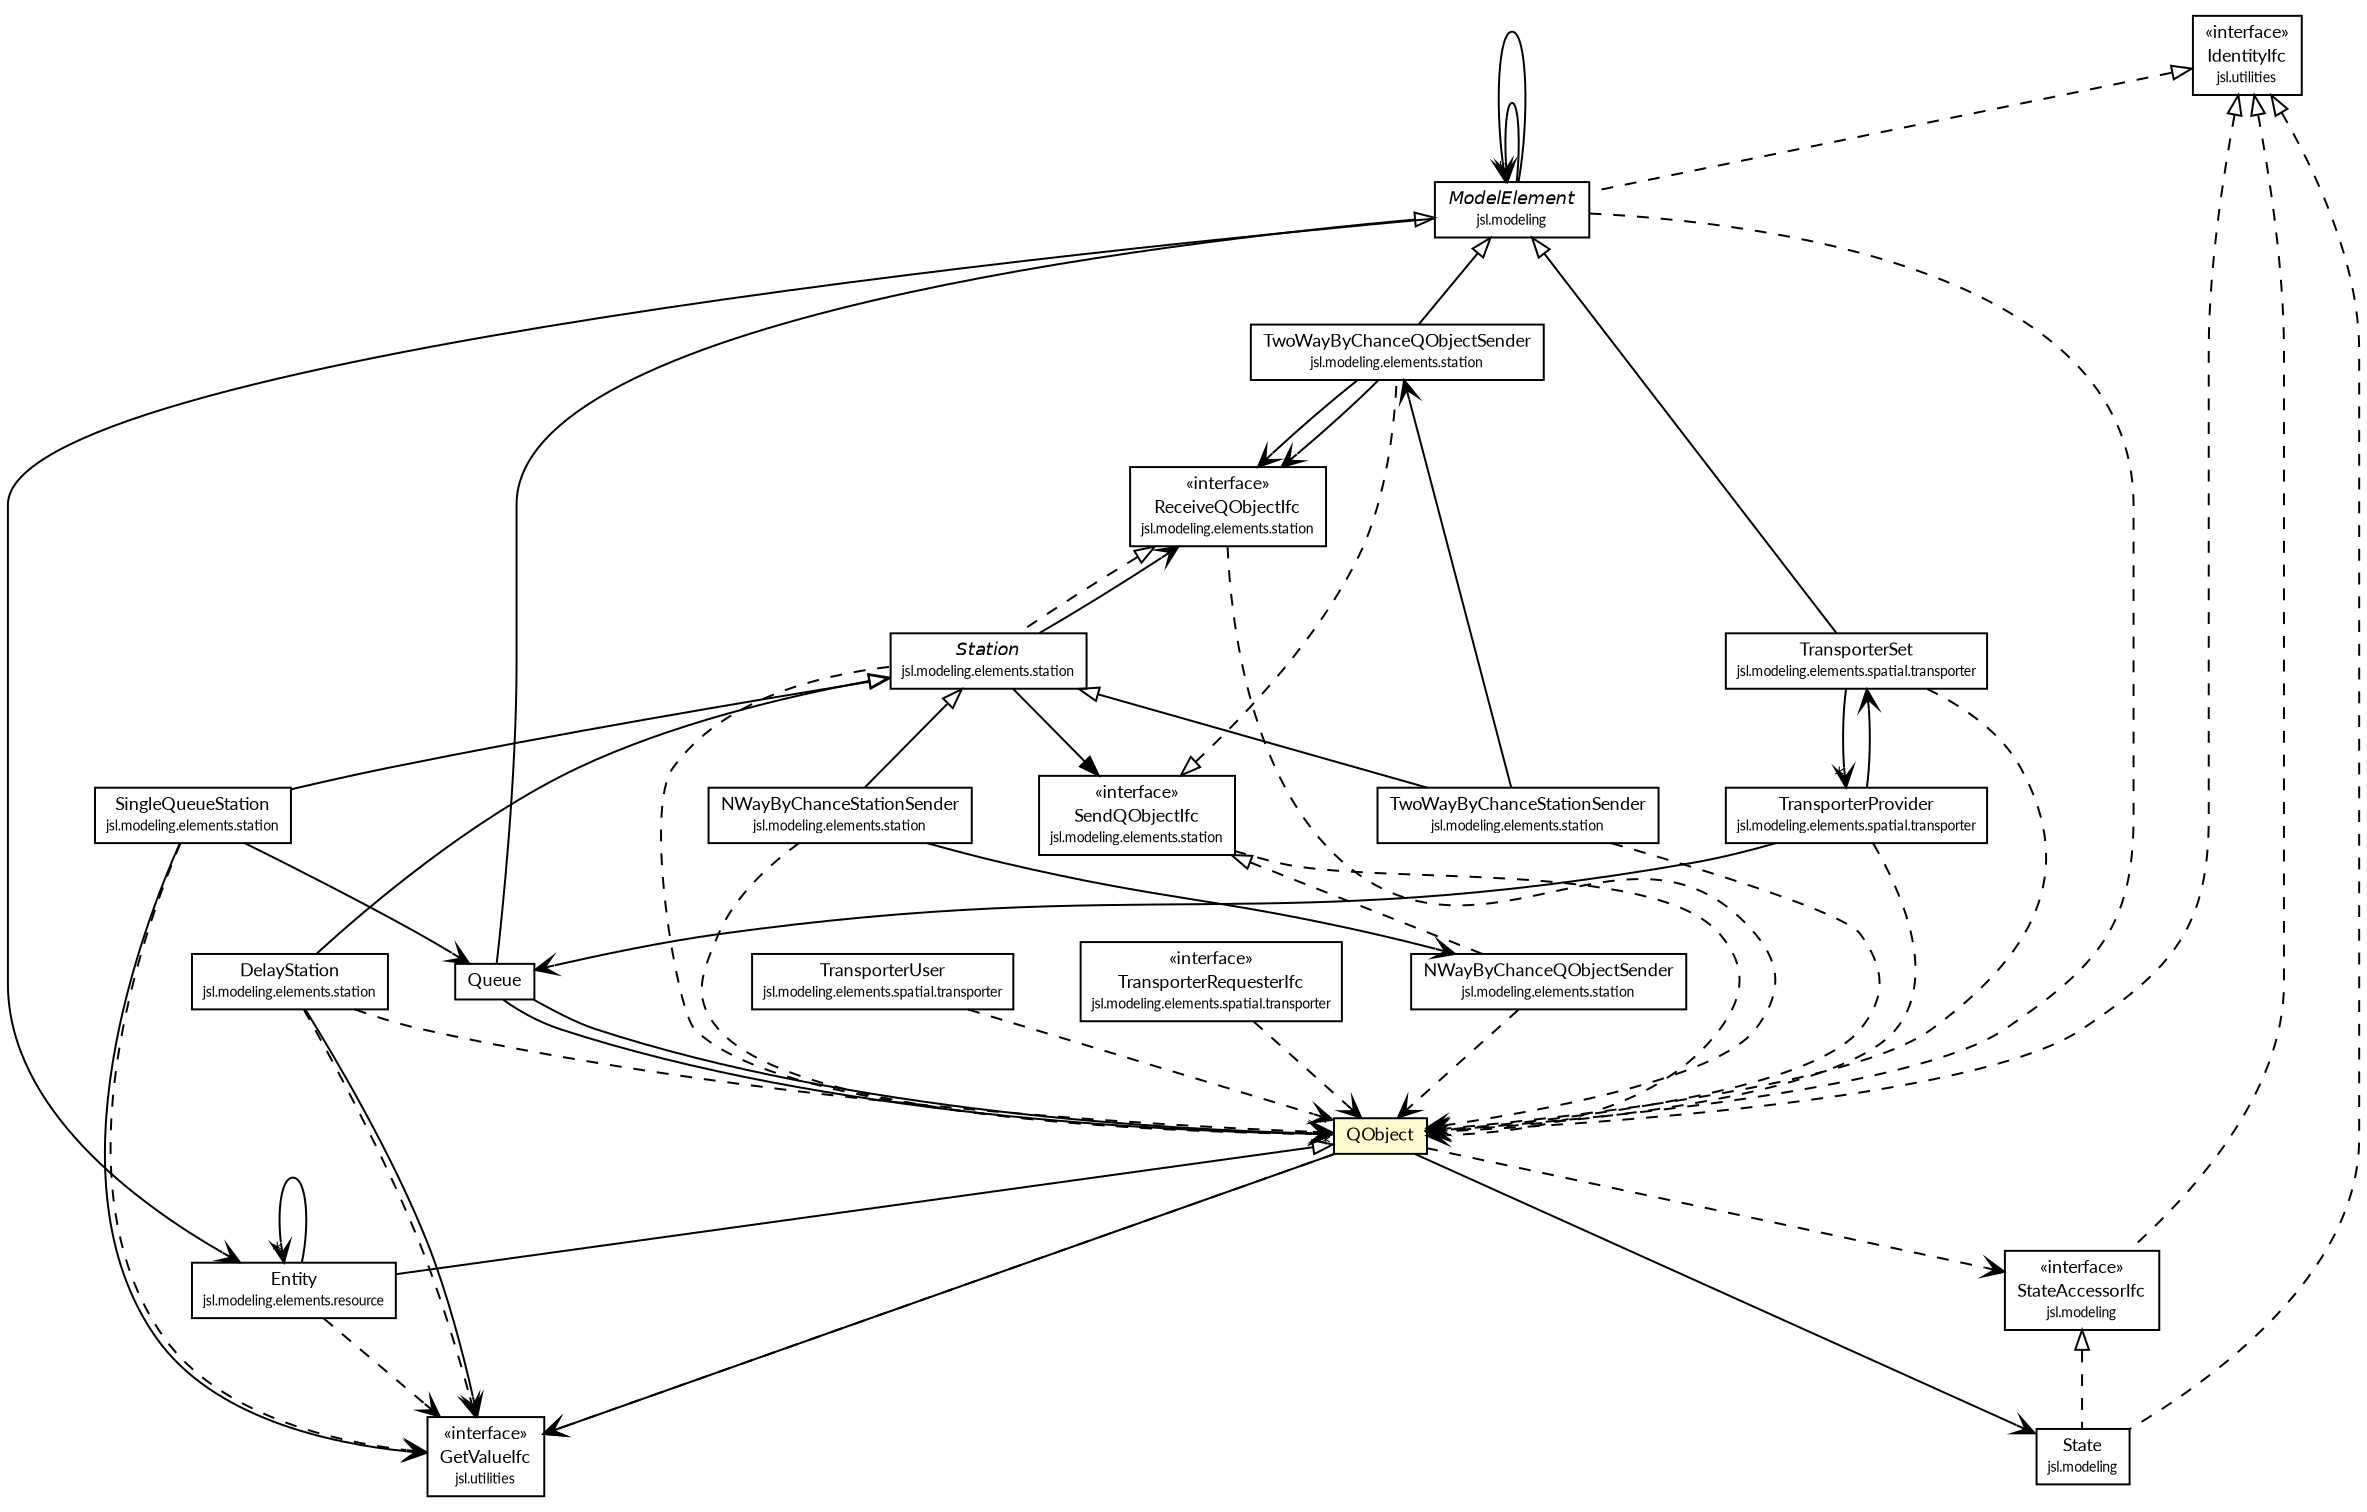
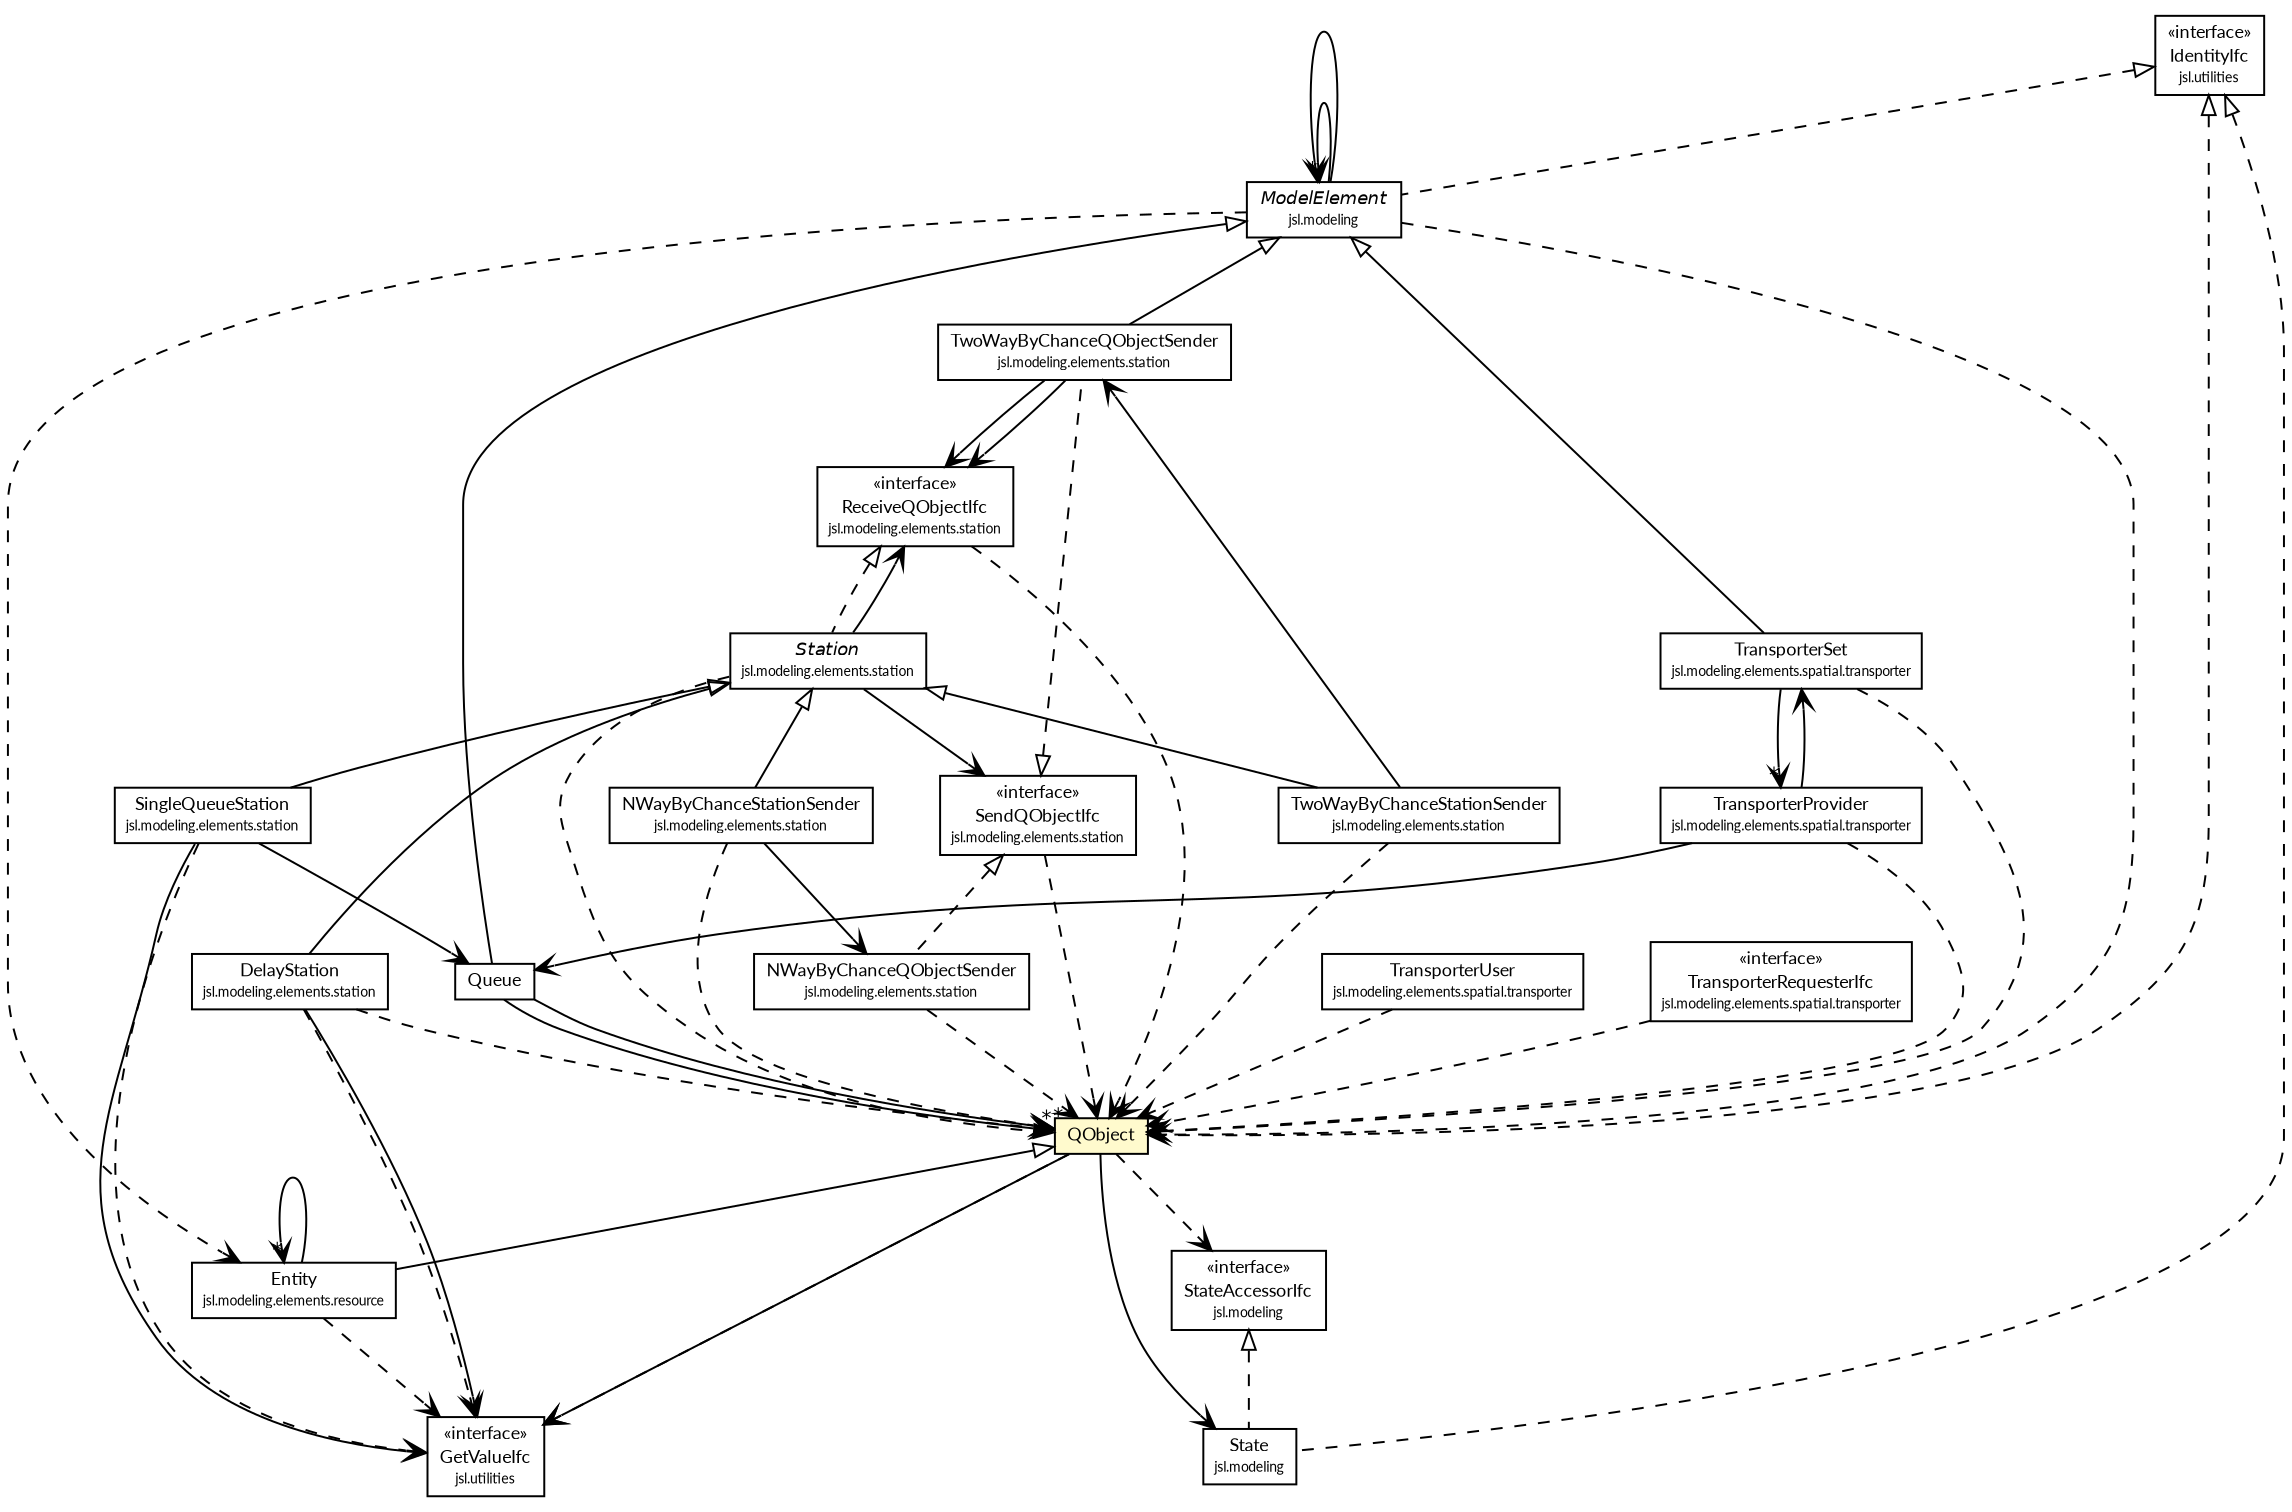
(290, 378) -> (178, 347)
(2284, 707) -> none
(1049, 725) -> (916, 727)
(722, 1047) -> (640, 988)
